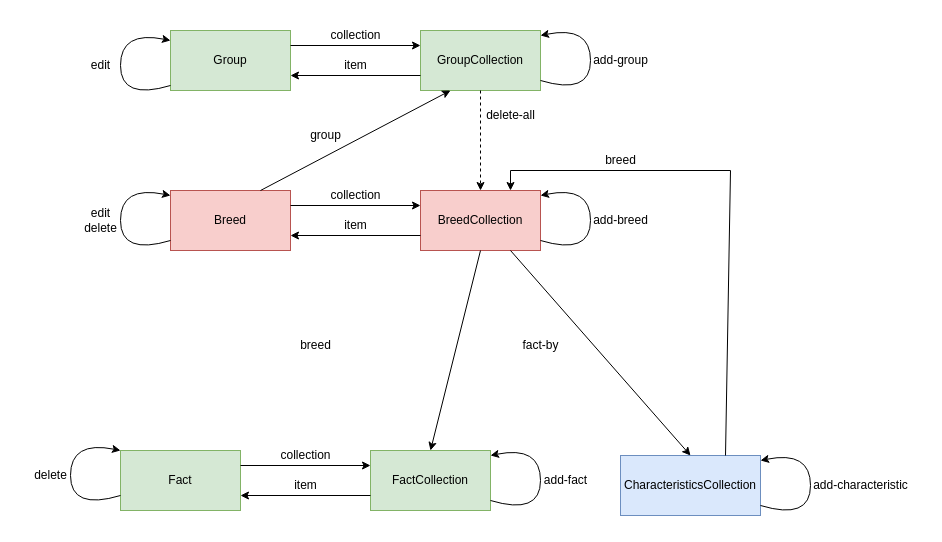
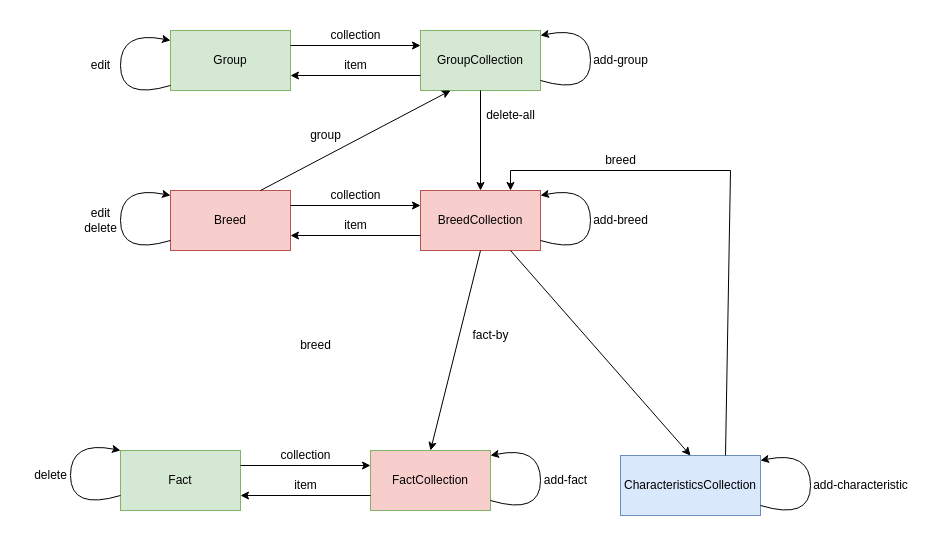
(481, 137) -> (481, 137)
(541, 346) -> (491, 336)
(431, 481) -> (431, 481)
